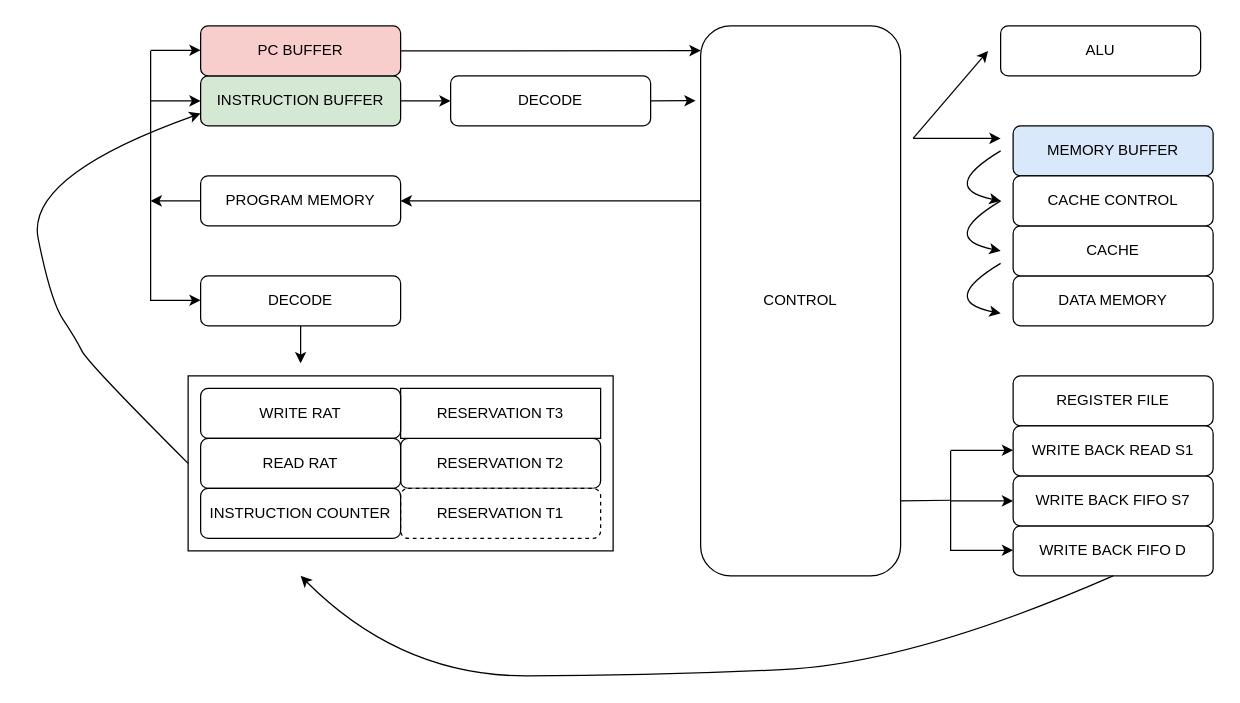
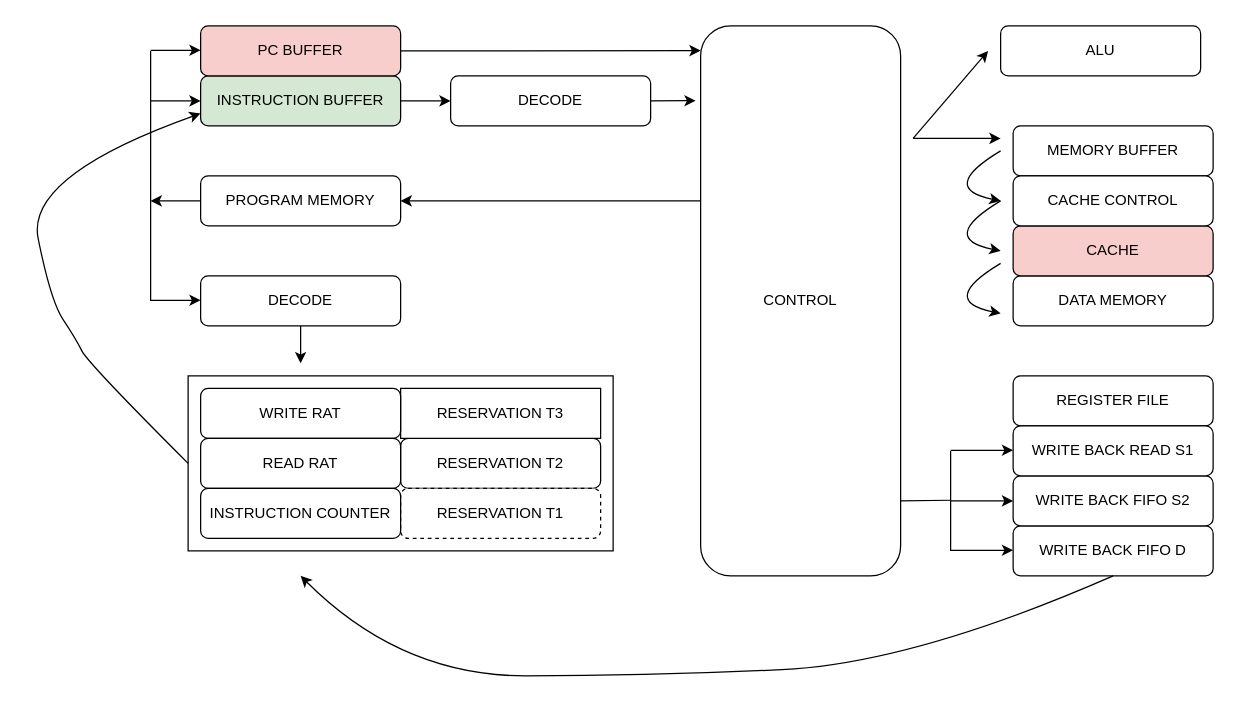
(1113, 151) -> (1113, 151)
(1113, 251) -> (1113, 251)
(1113, 501) -> (1113, 501)
